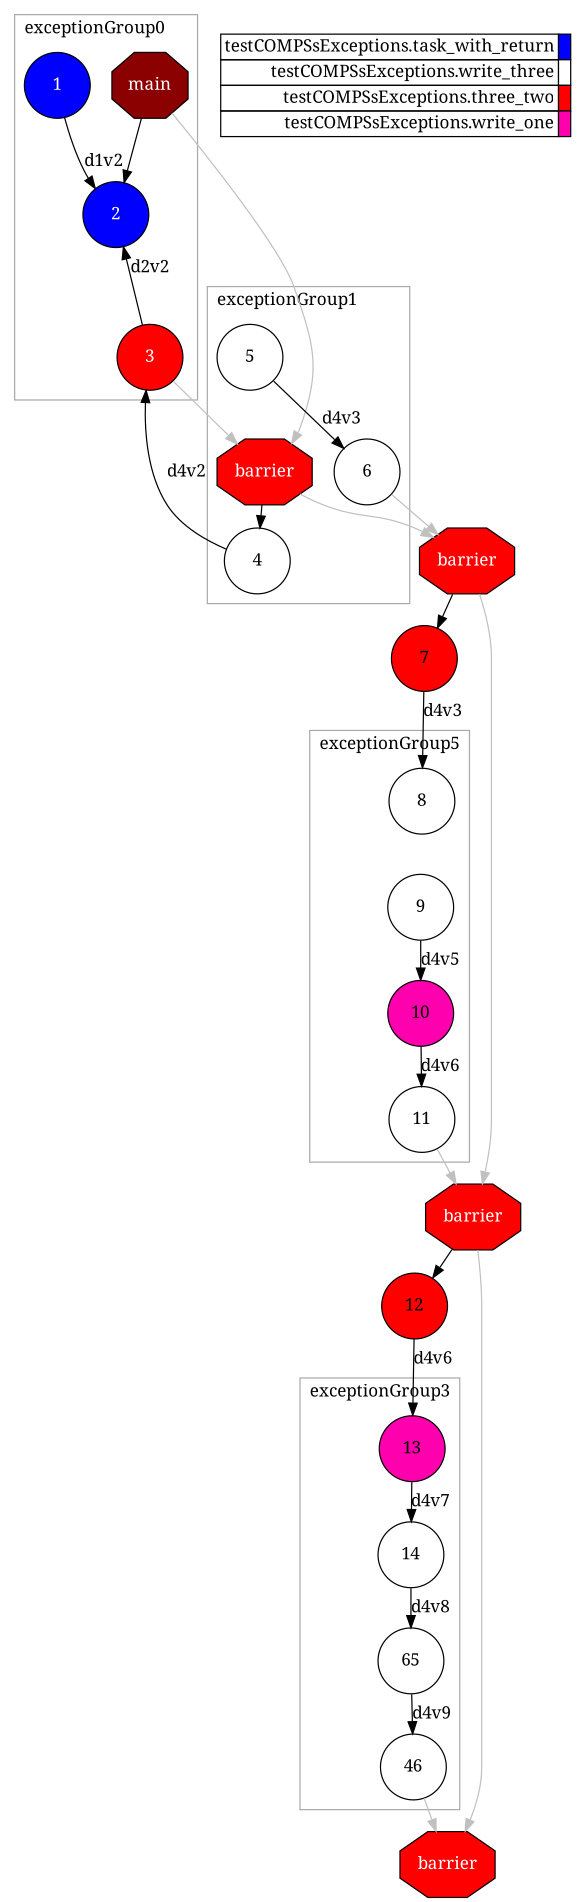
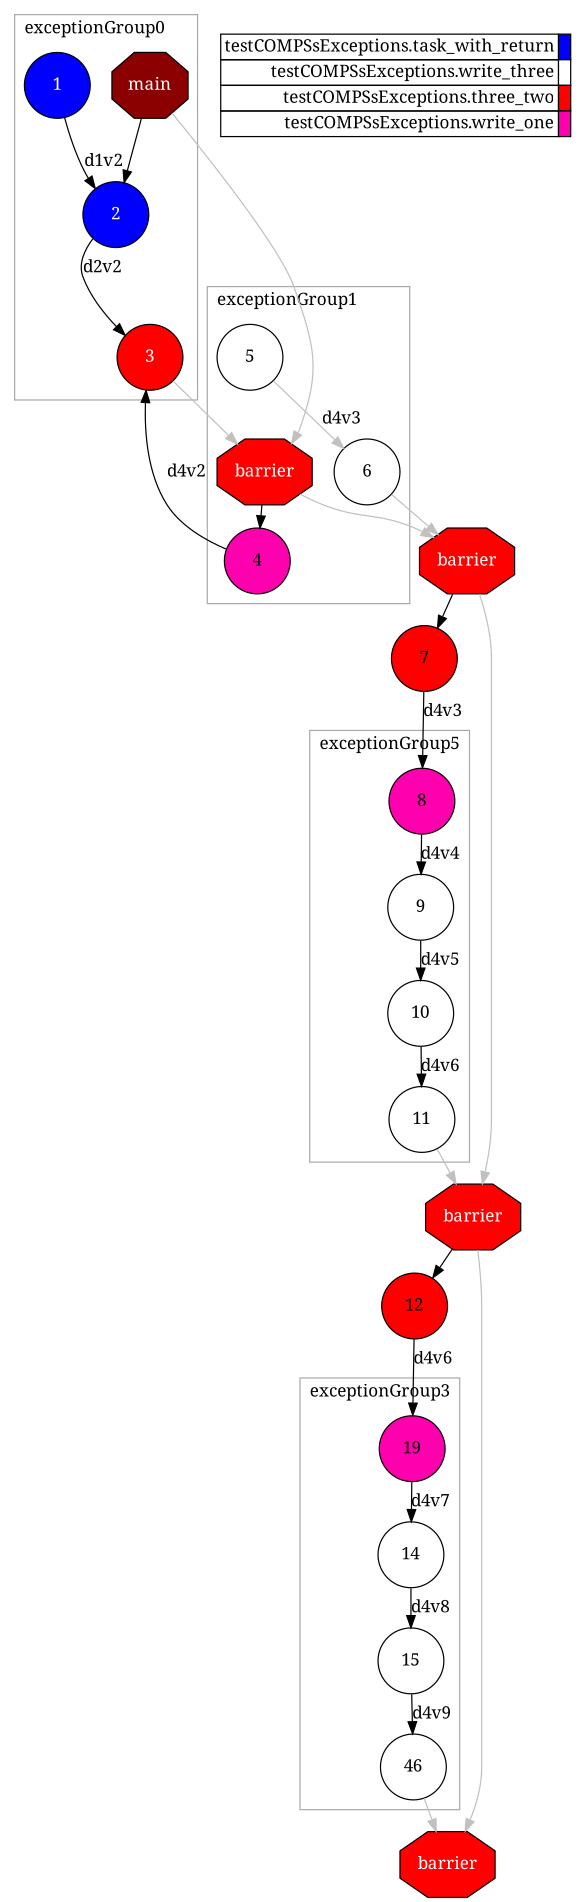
(134, 292) -> (87, 286)
(298, 405) -> (298, 405)
(257, 561) -> (257, 561)
(422, 801) -> (422, 801)
none -> (421, 848)
(421, 1013) -> (421, 1013)
(412, 1449) -> (412, 1449)
(411, 1661) -> (411, 1661)
